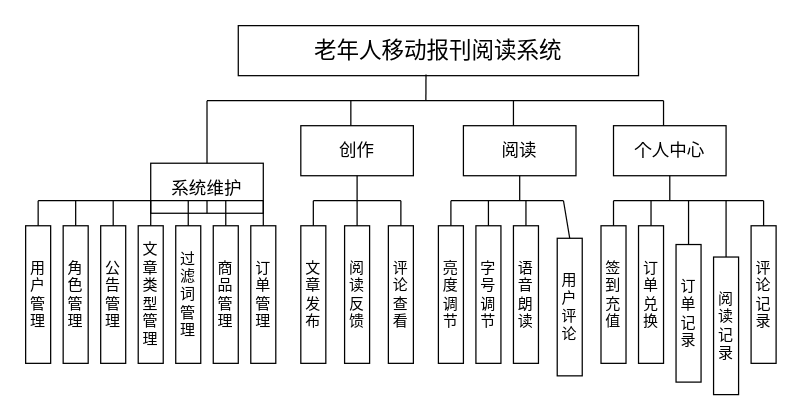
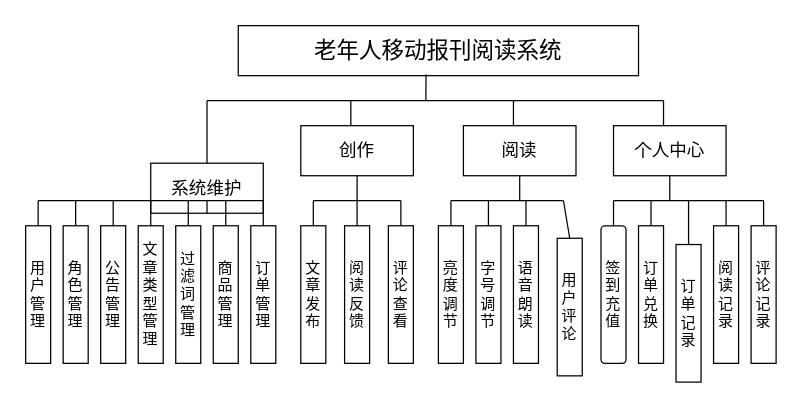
(613, 294) -> (613, 294)
(726, 326) -> (726, 294)
